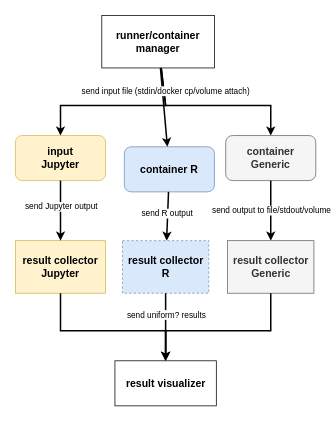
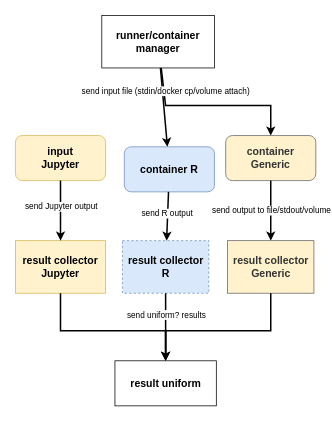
(99, 105) -> none
(270, 158) -> (270, 158)
(270, 267) -> (270, 267)
(166, 383) -> (166, 383)
